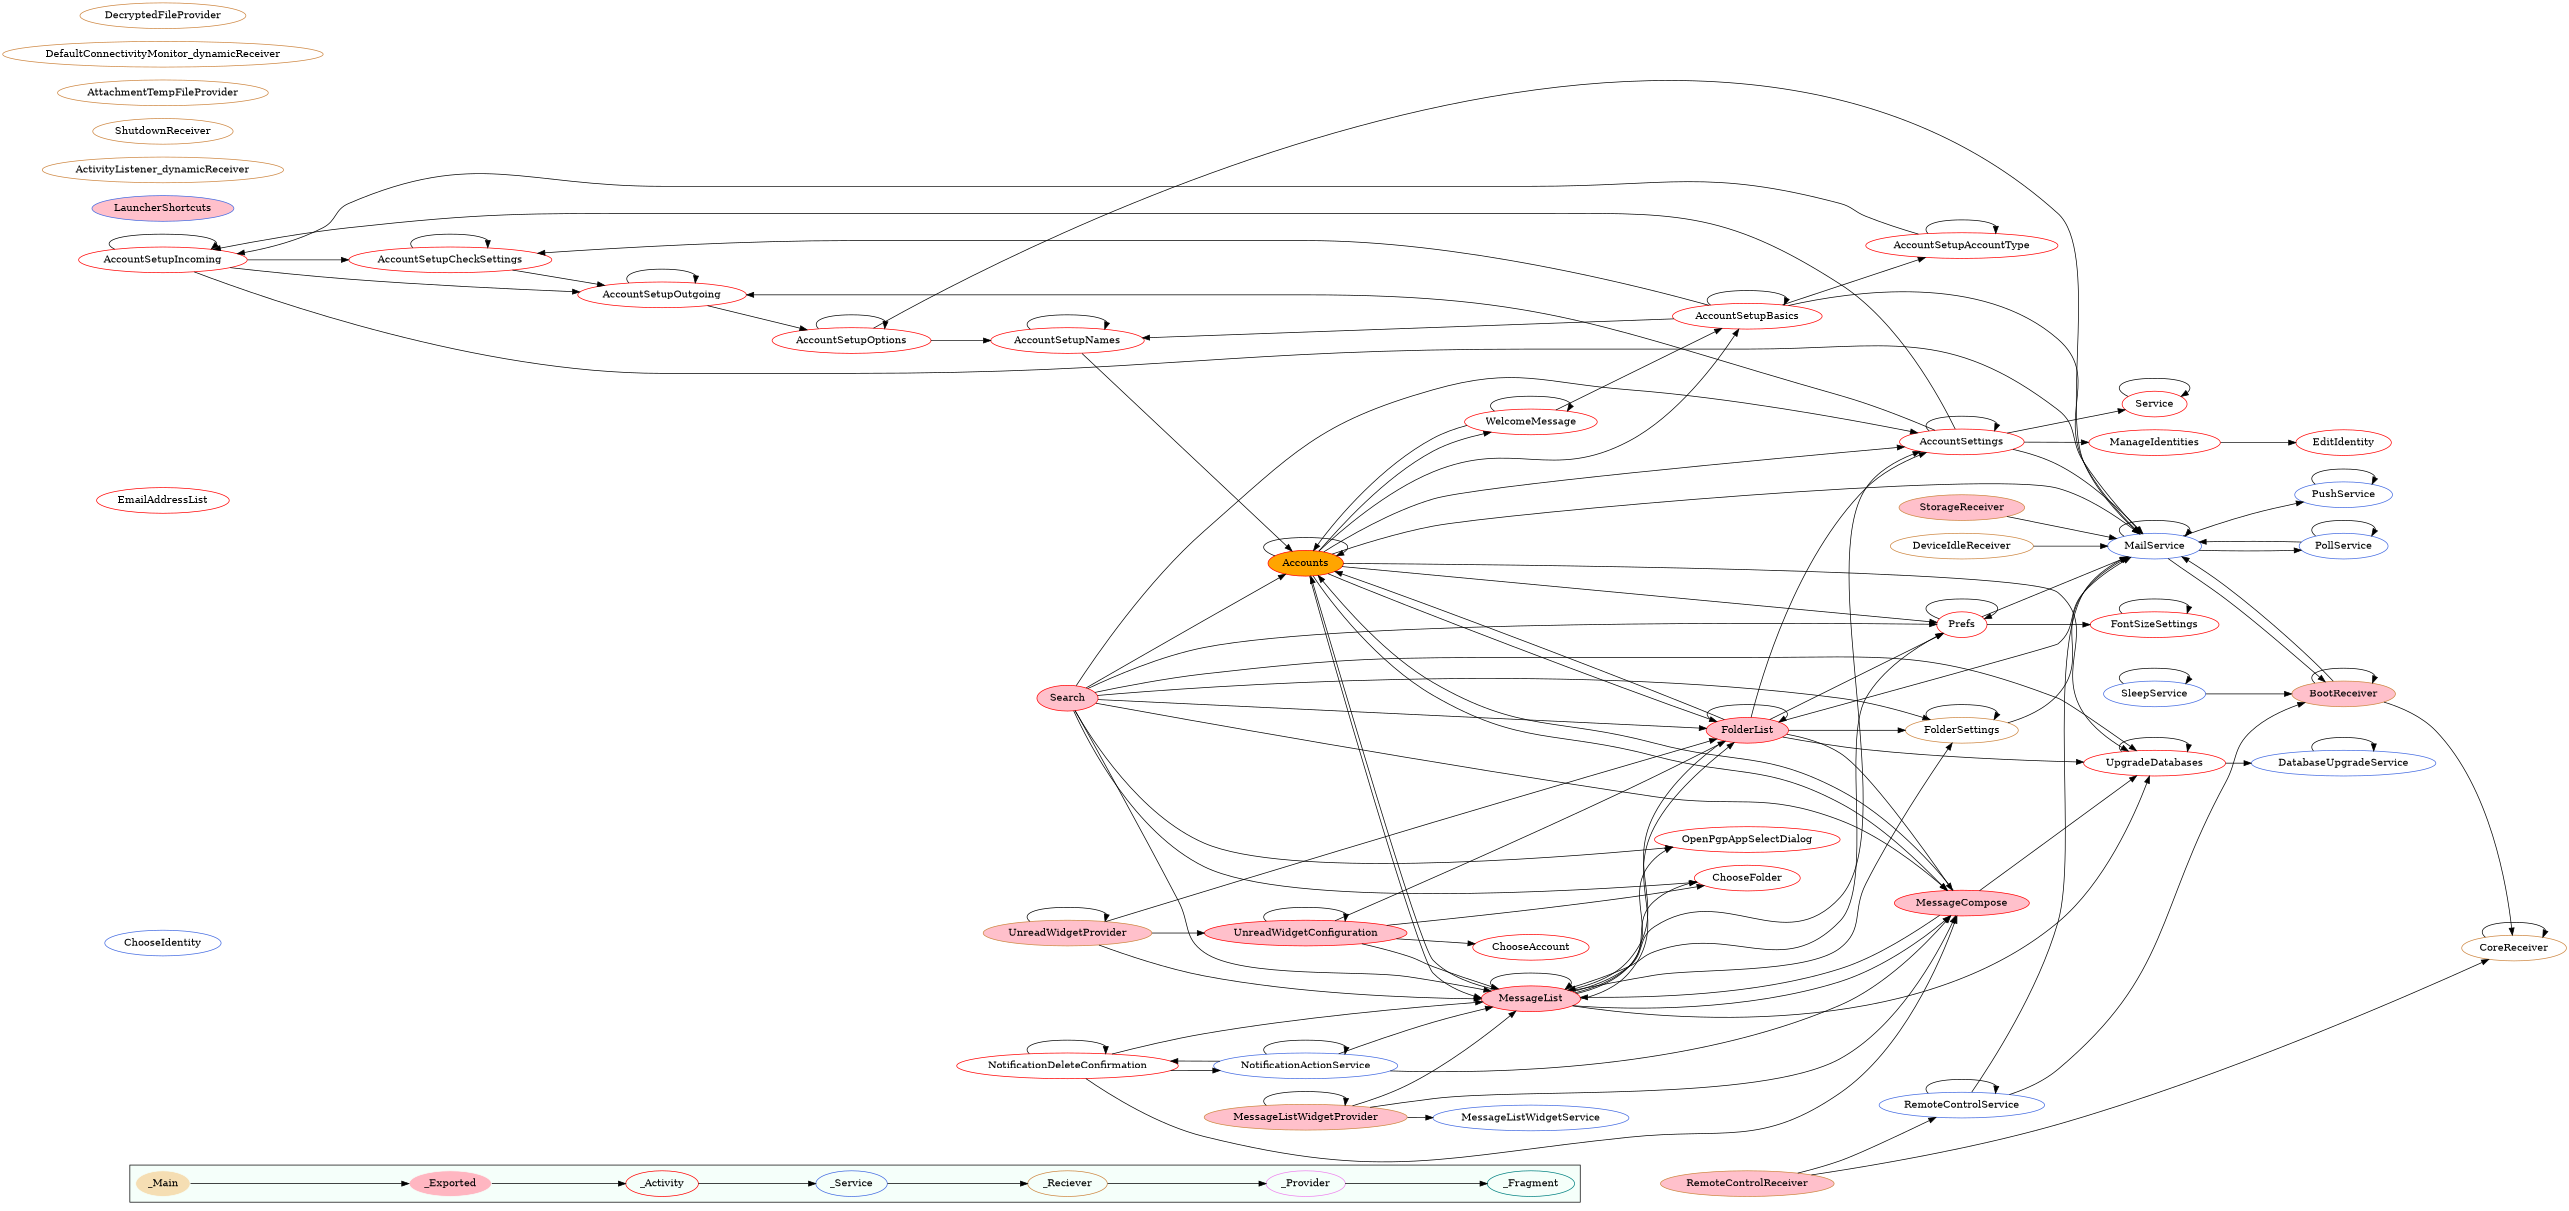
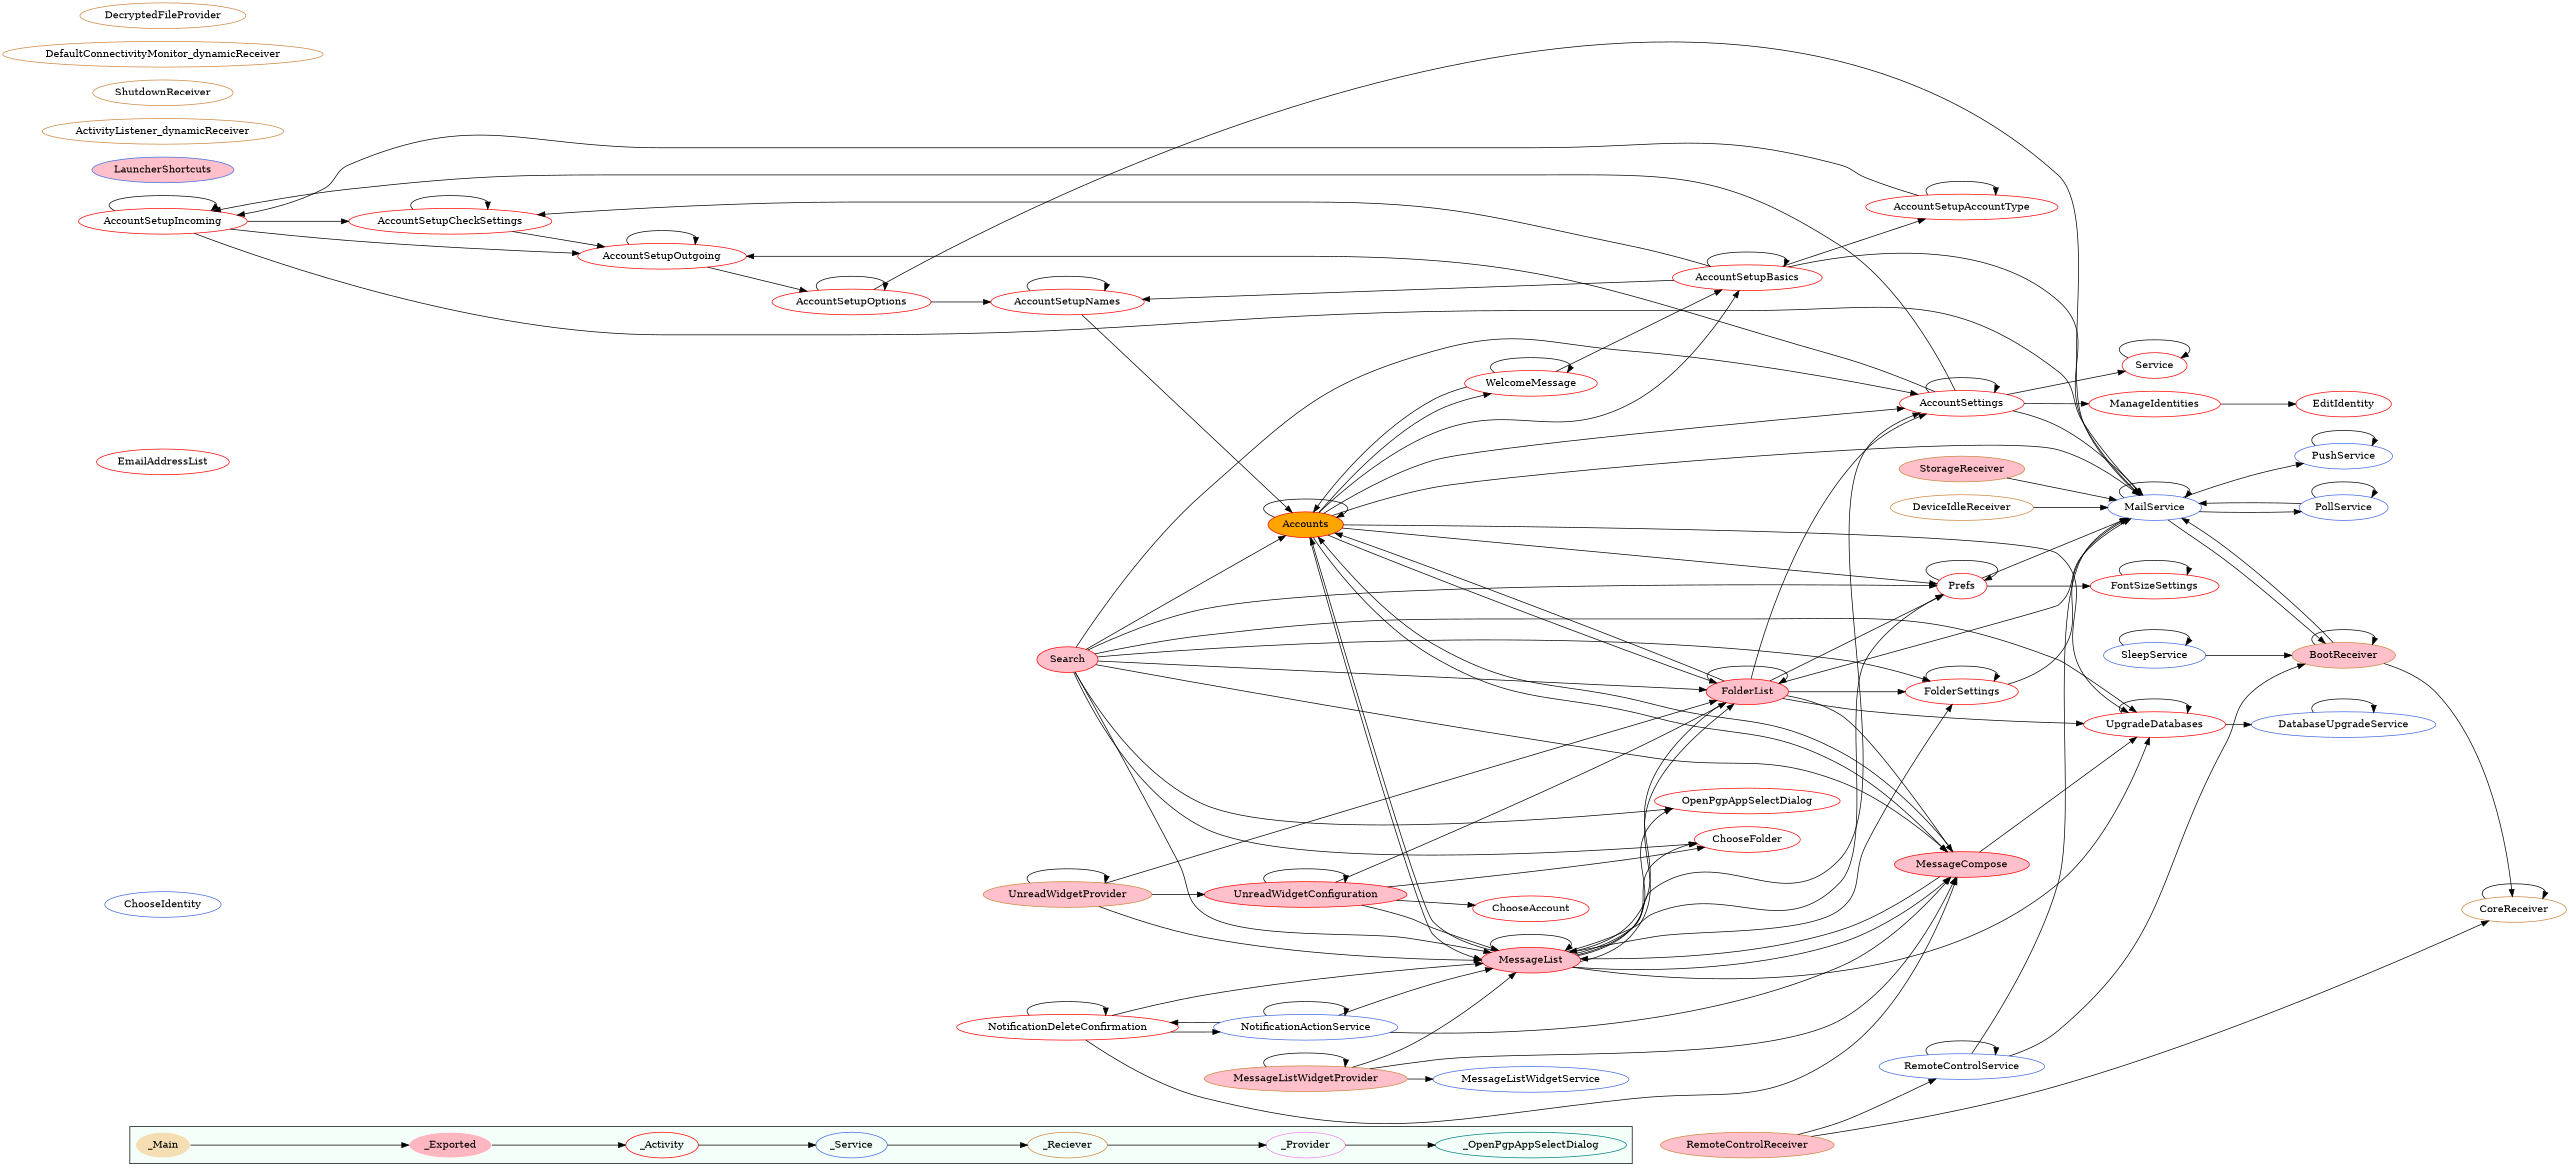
(163, 93) -> none
(1962, 730) -> (1962, 692)
(1531, 1184) -> (1531, 1145)
